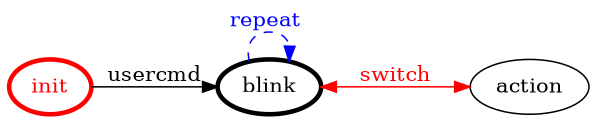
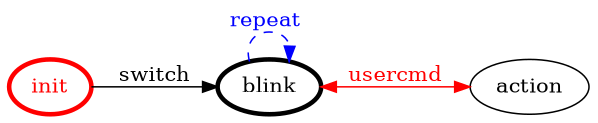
(155, 75) -> (155, 75)
(396, 75) -> (396, 75)
